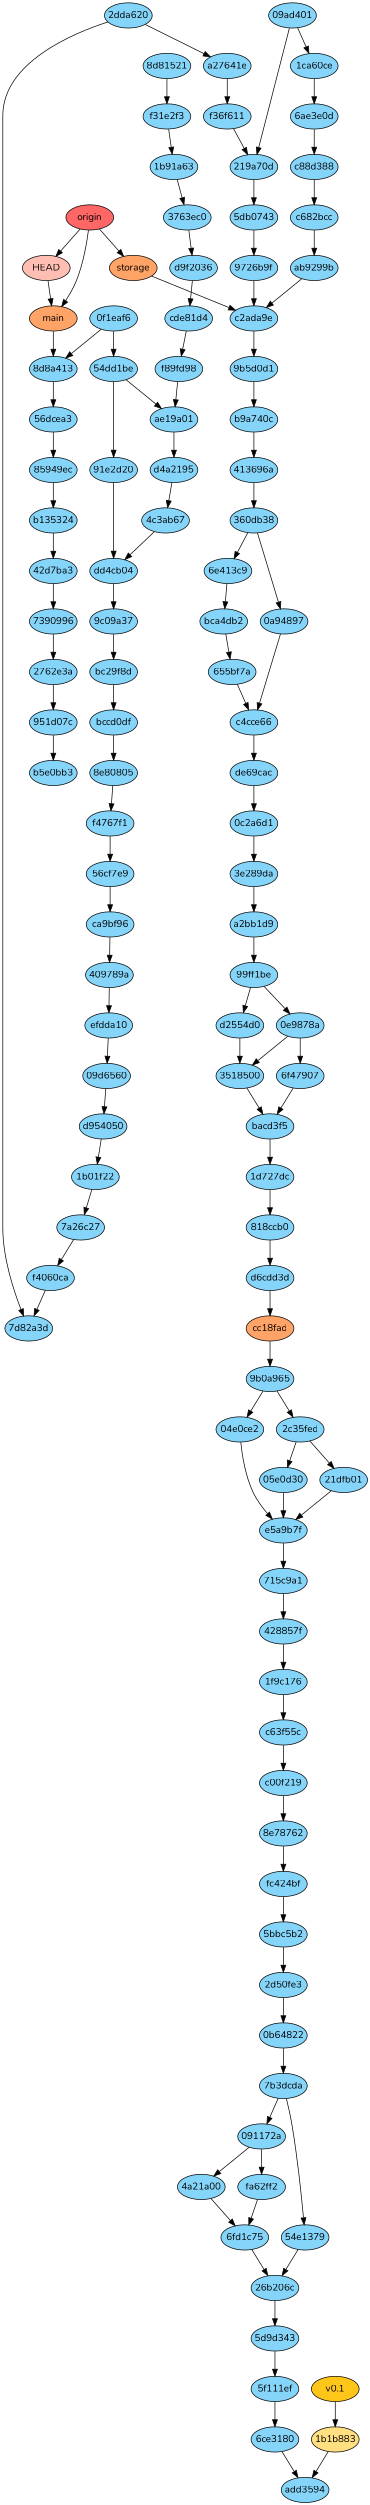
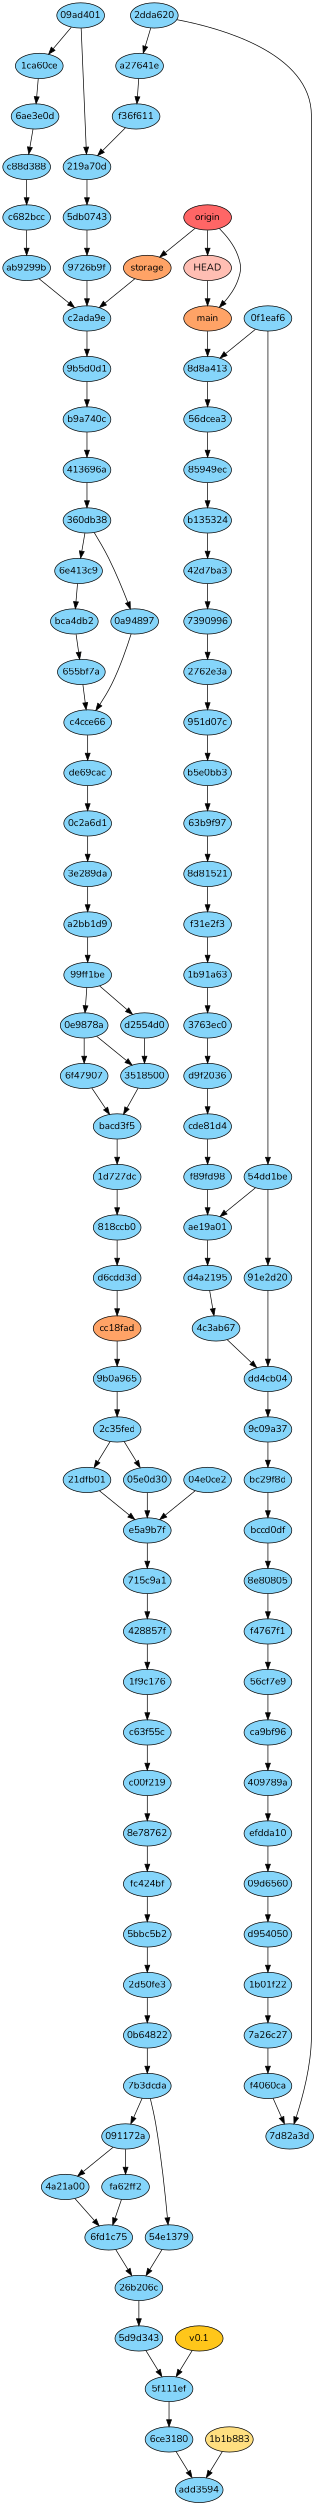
none -> (208, 823)
(257, 1401) -> none
(335, 2411) -> (186, 2360)
